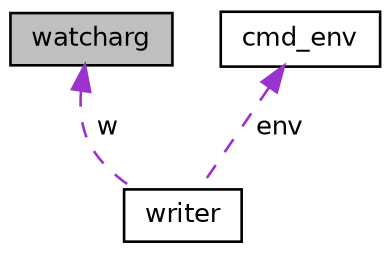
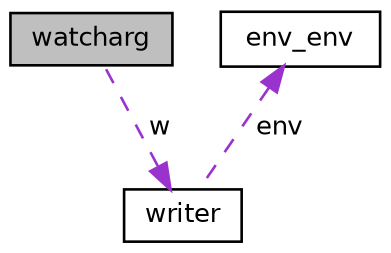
(300, 39) -> (300, 39)
(93, 149) -> (131, 115)
